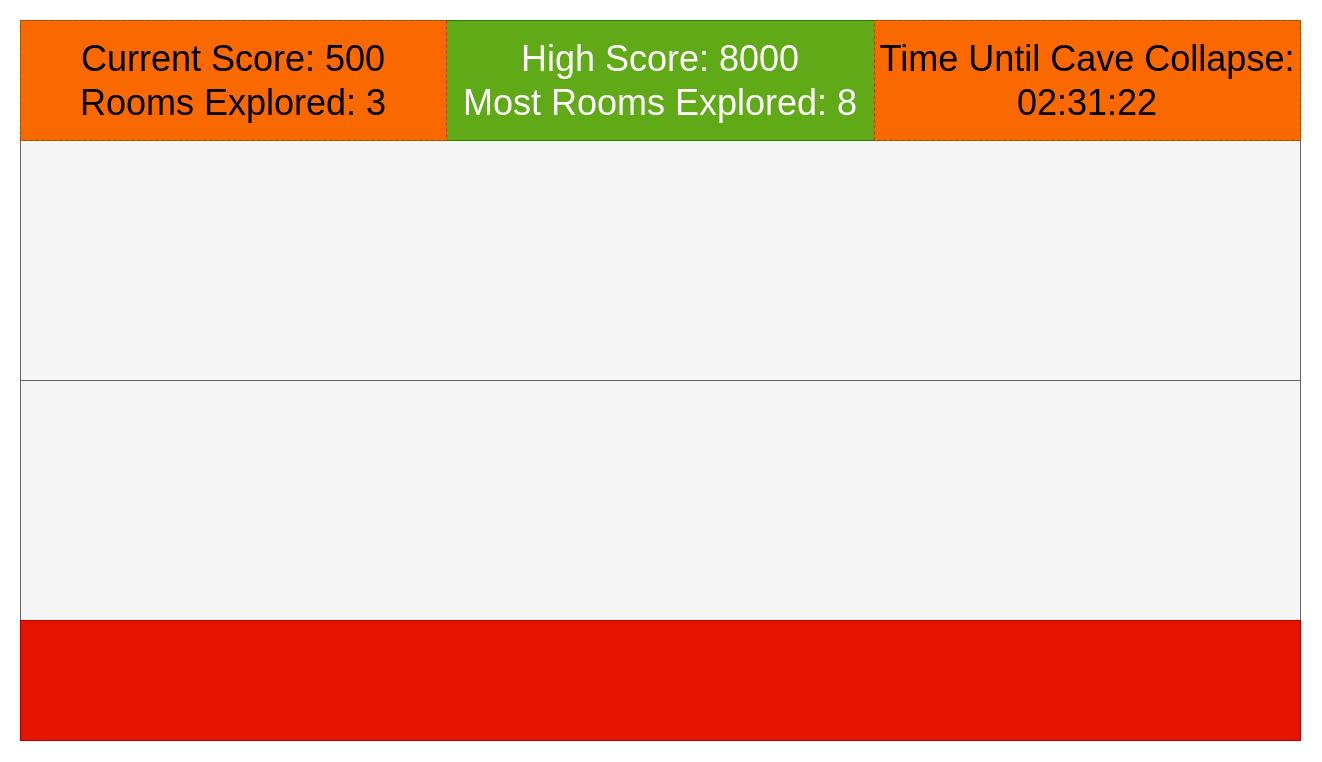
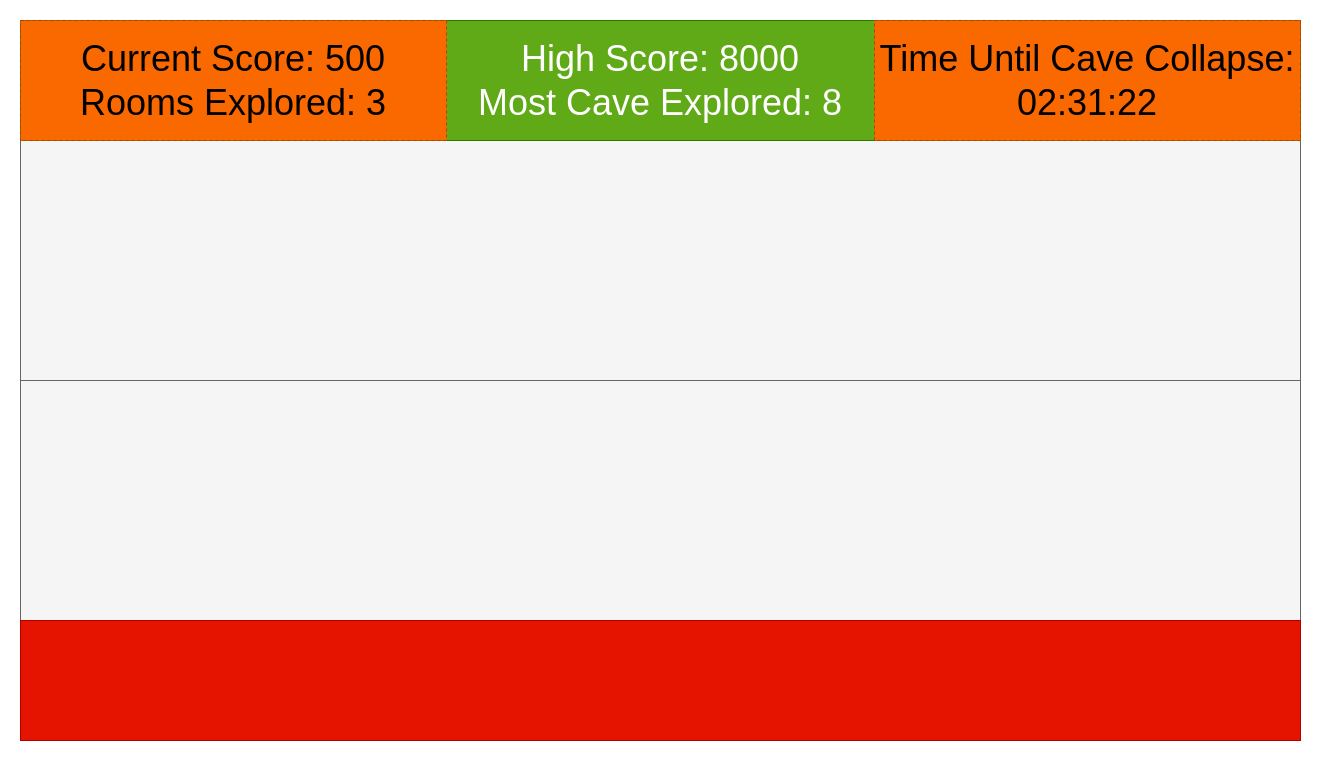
(661, 81) -> (661, 81)
